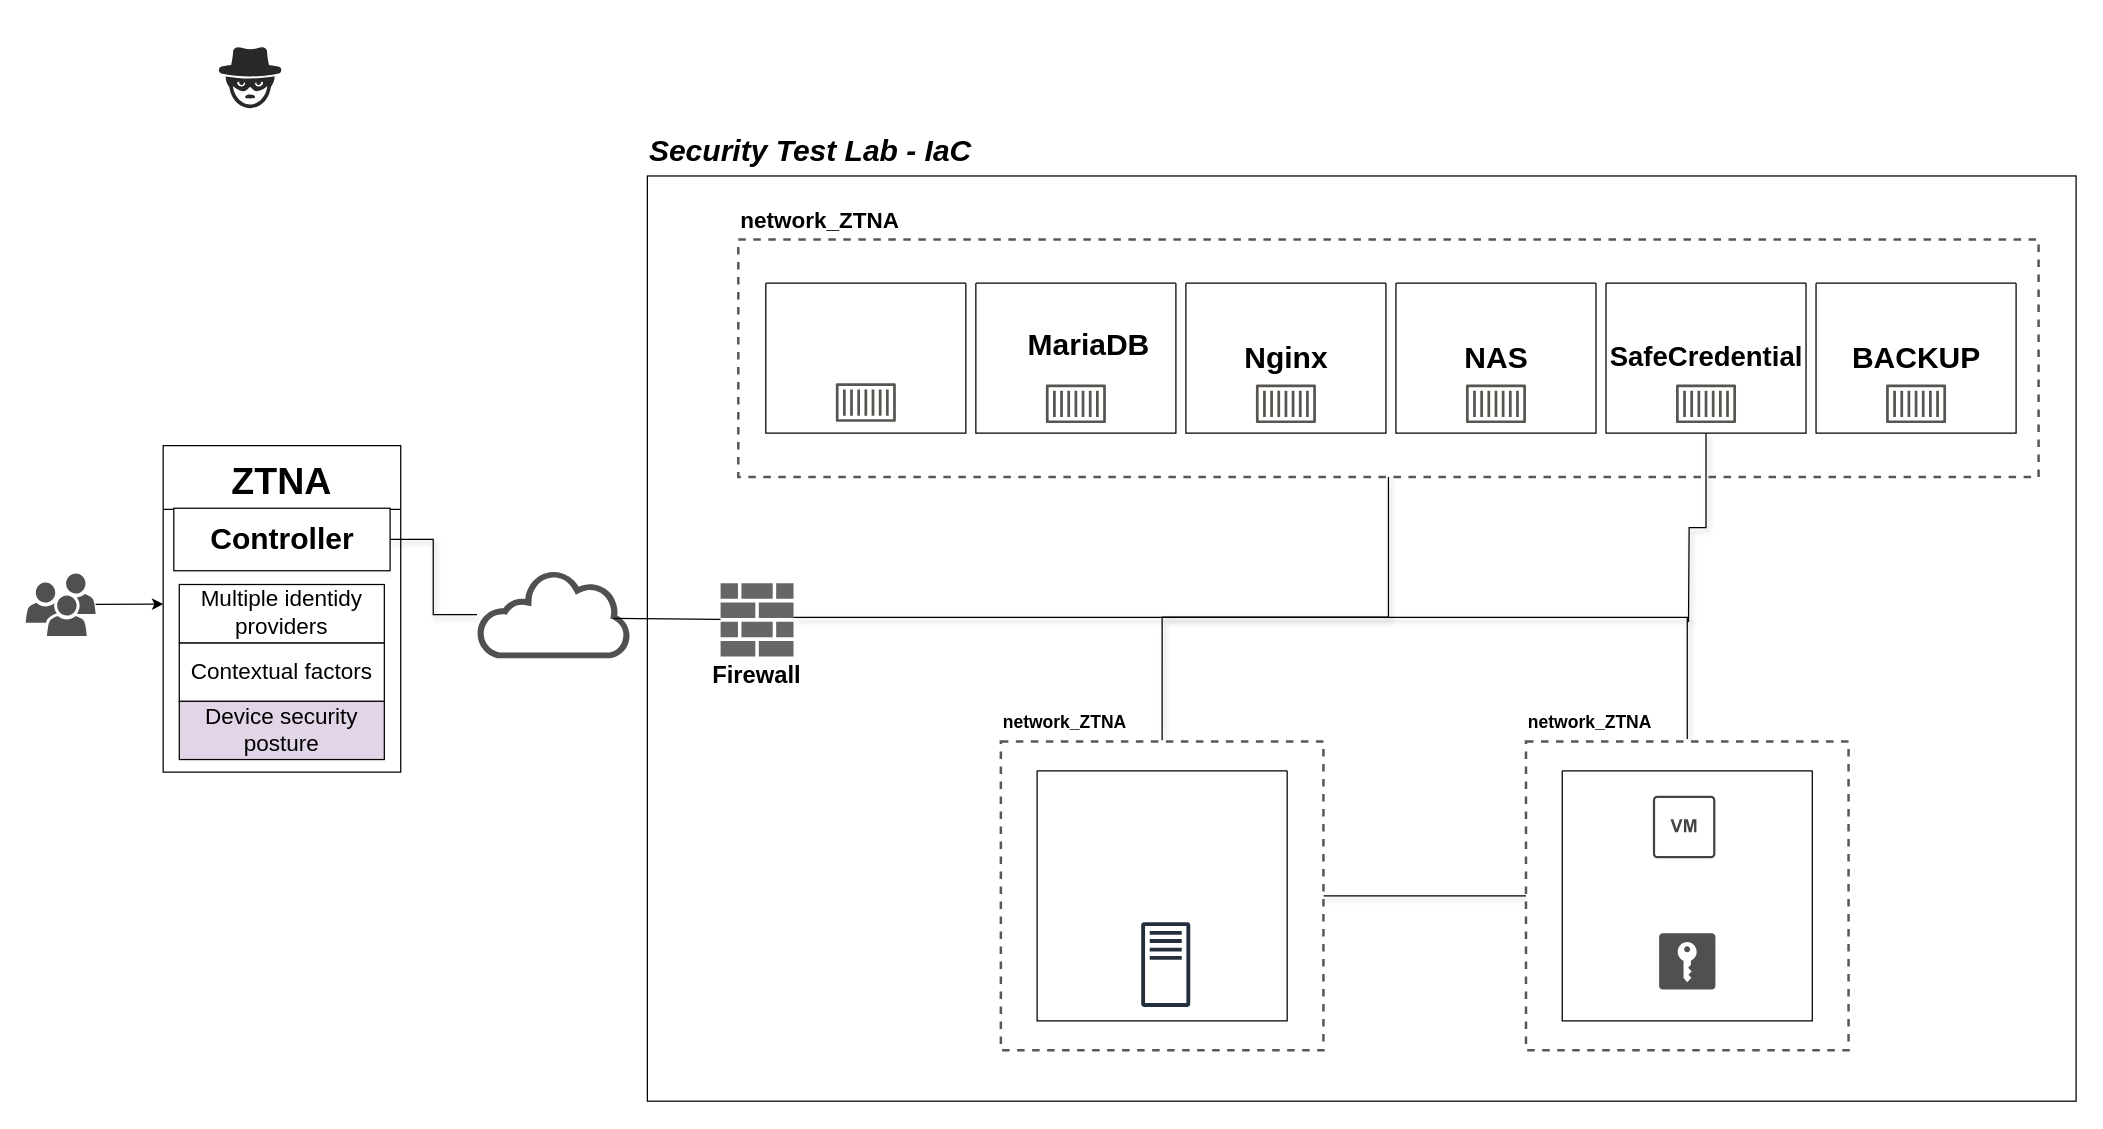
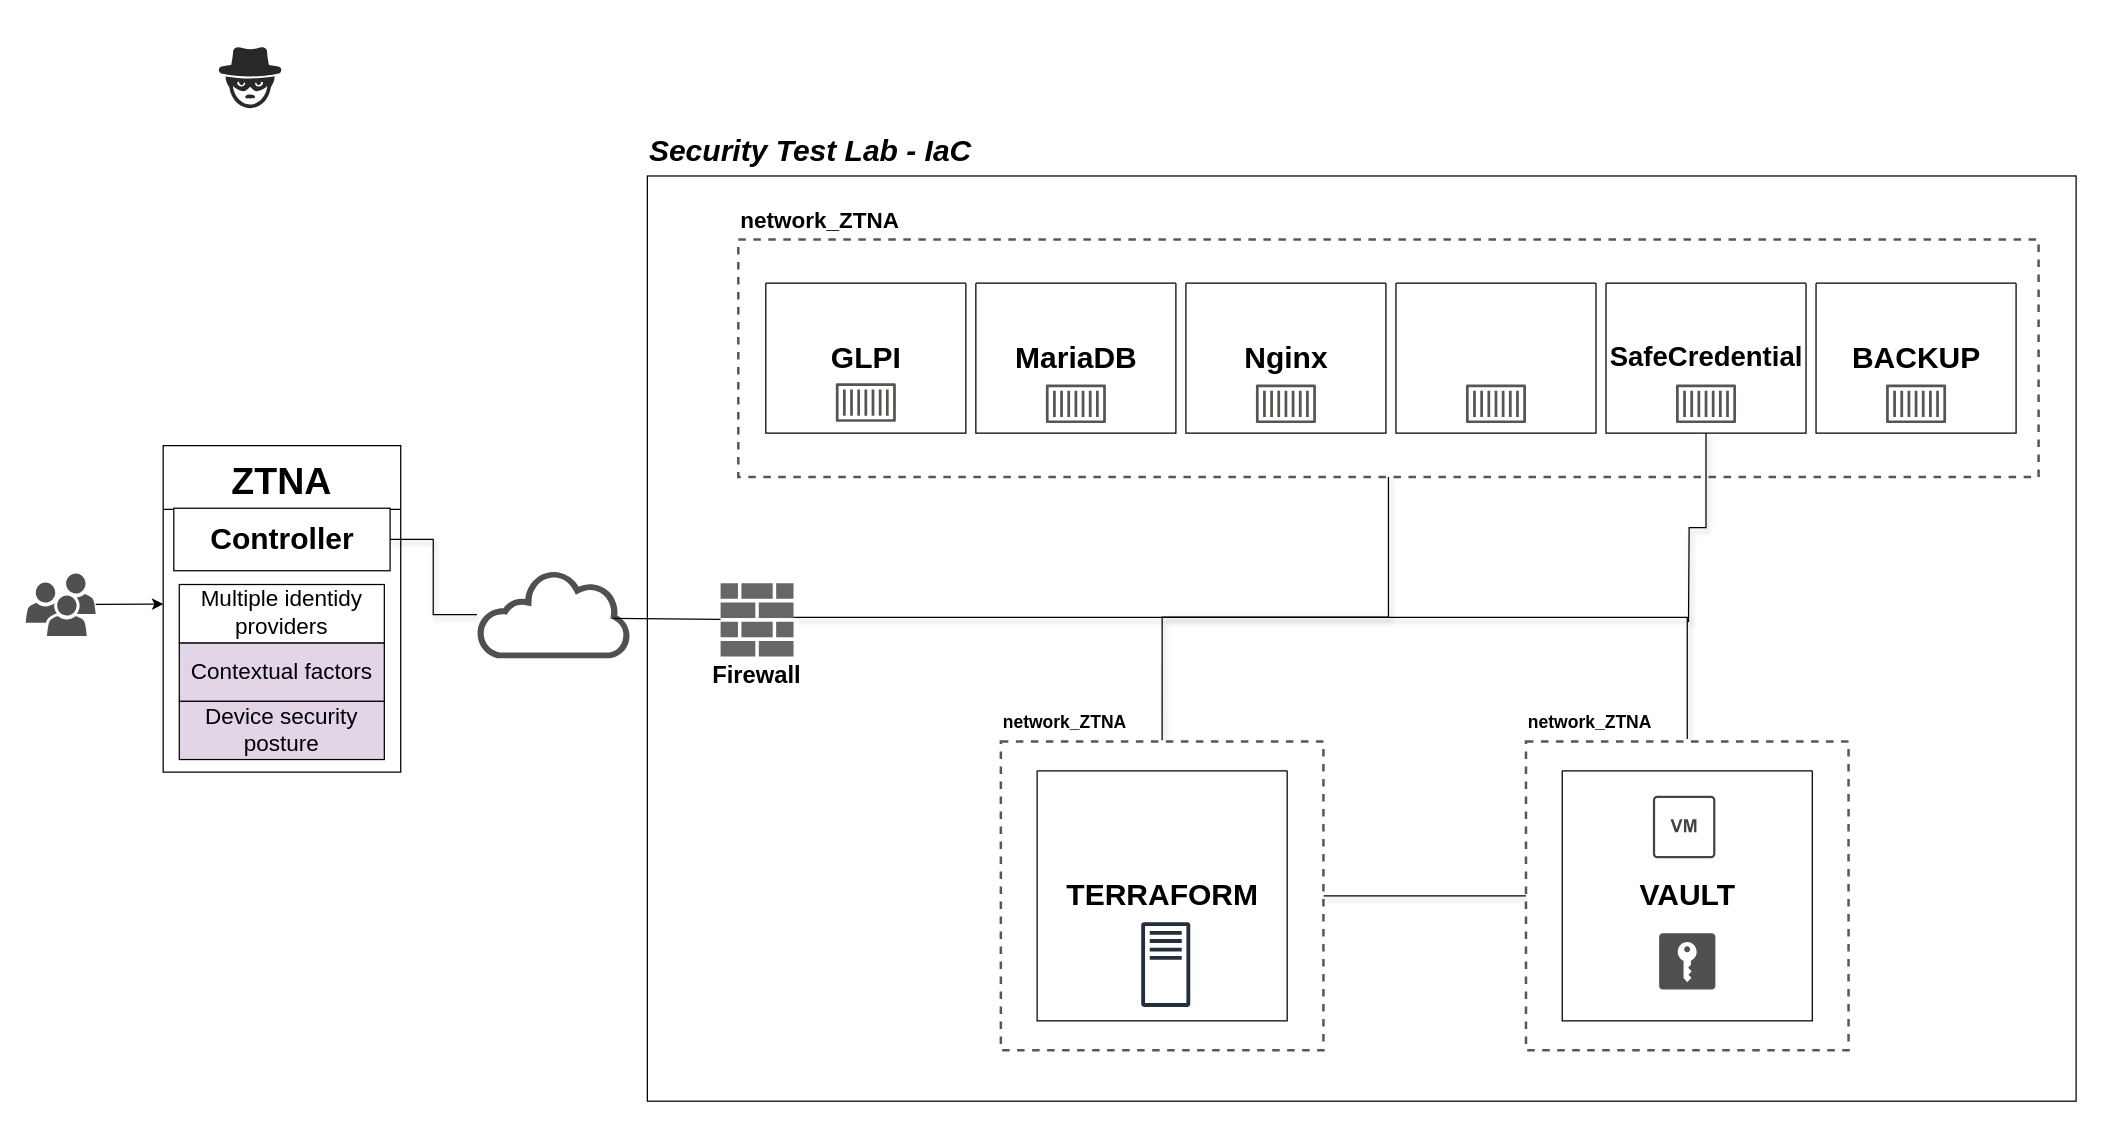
(1088, 346) -> (1076, 358)
none -> (866, 358)
(1496, 358) -> none
(282, 672) -> (282, 672)
none -> (1162, 896)
none -> (1687, 896)
